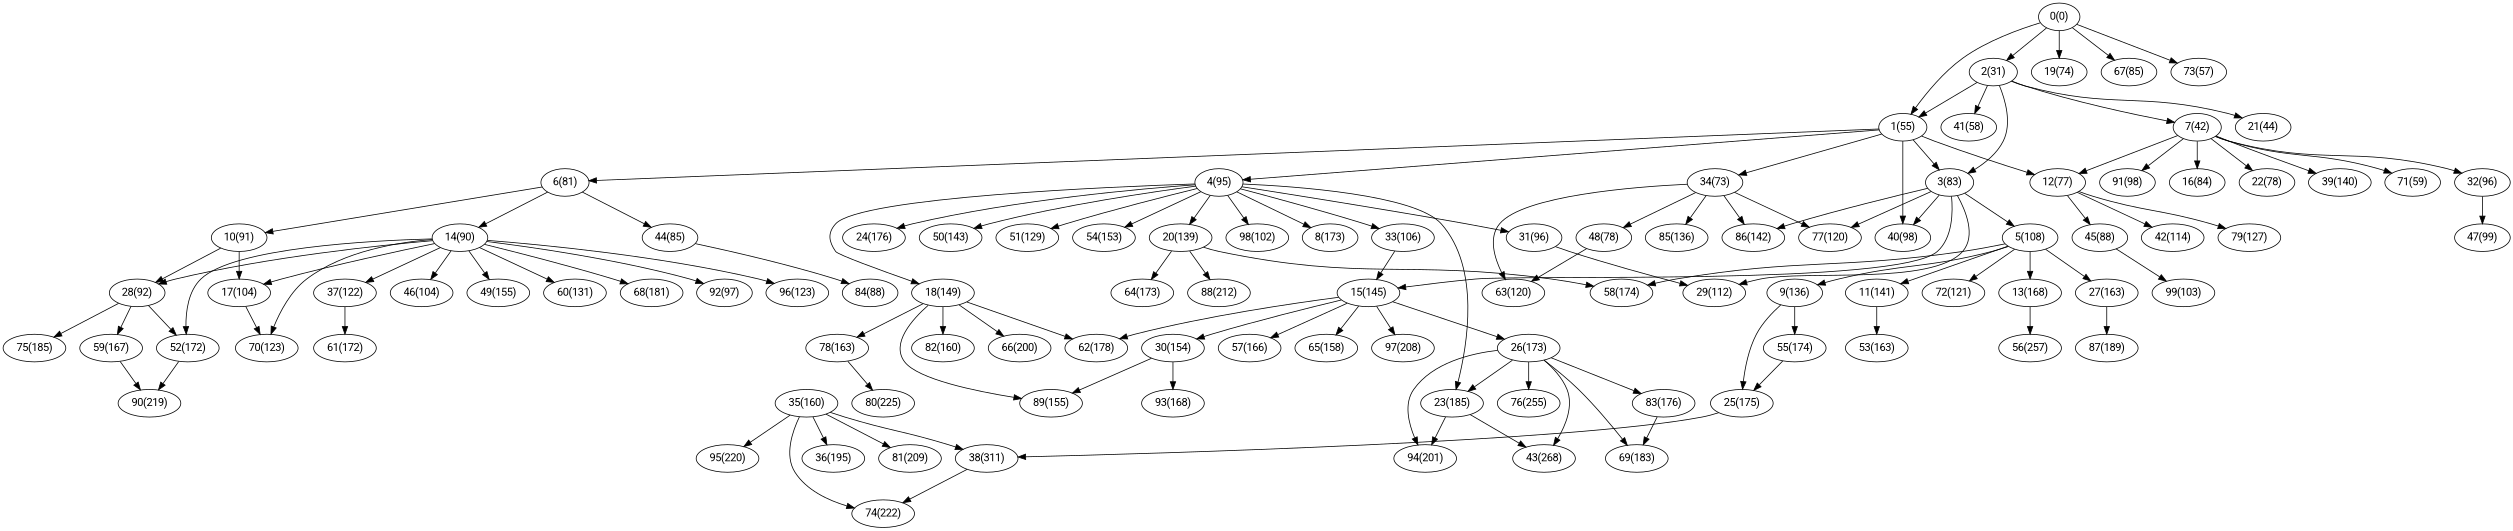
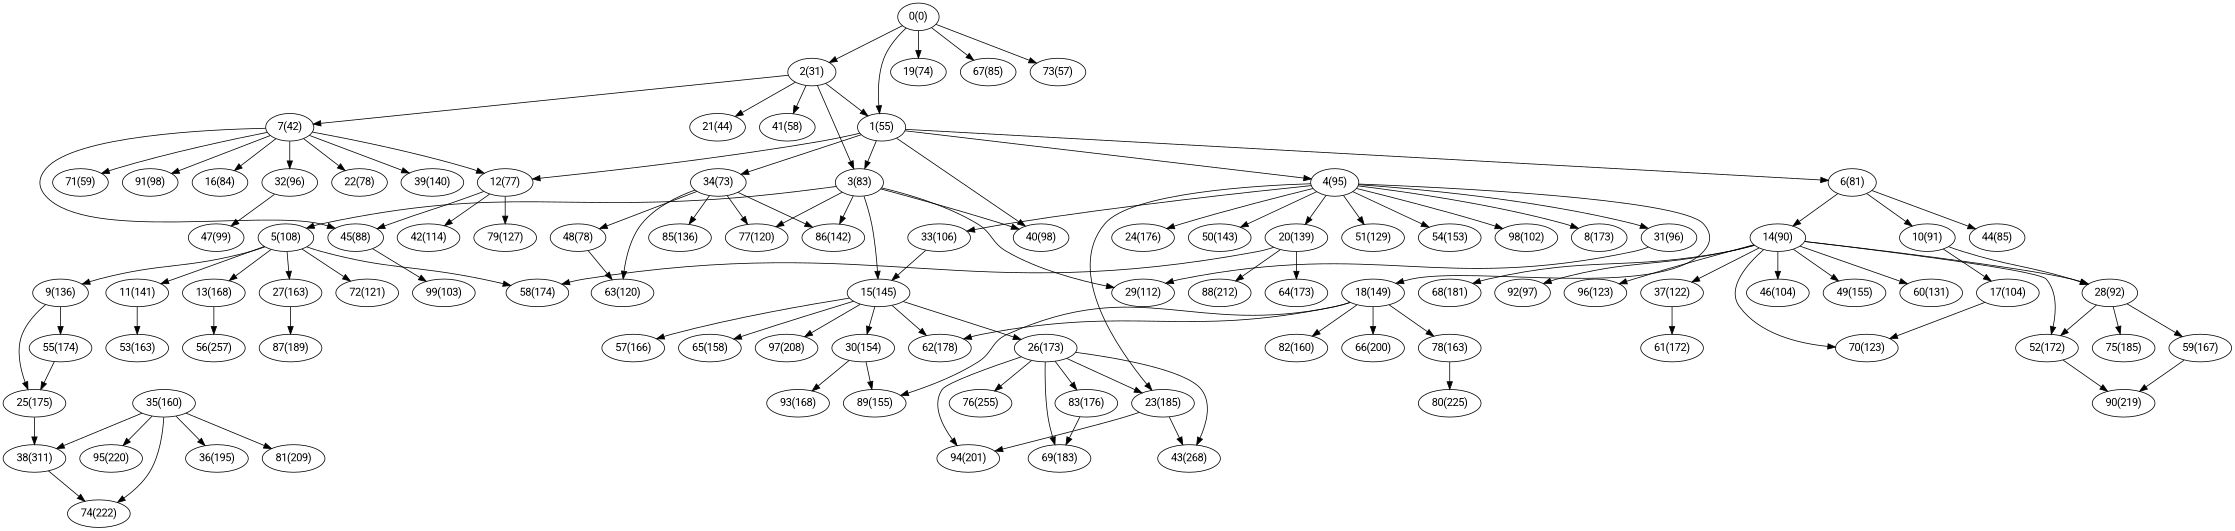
none -> (59, 204)
(353, 261) -> none
(870, 293) -> none
